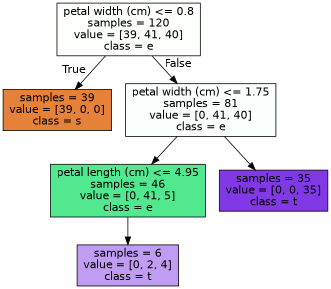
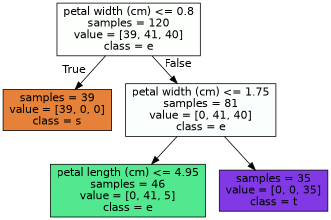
(128, 265) -> none
